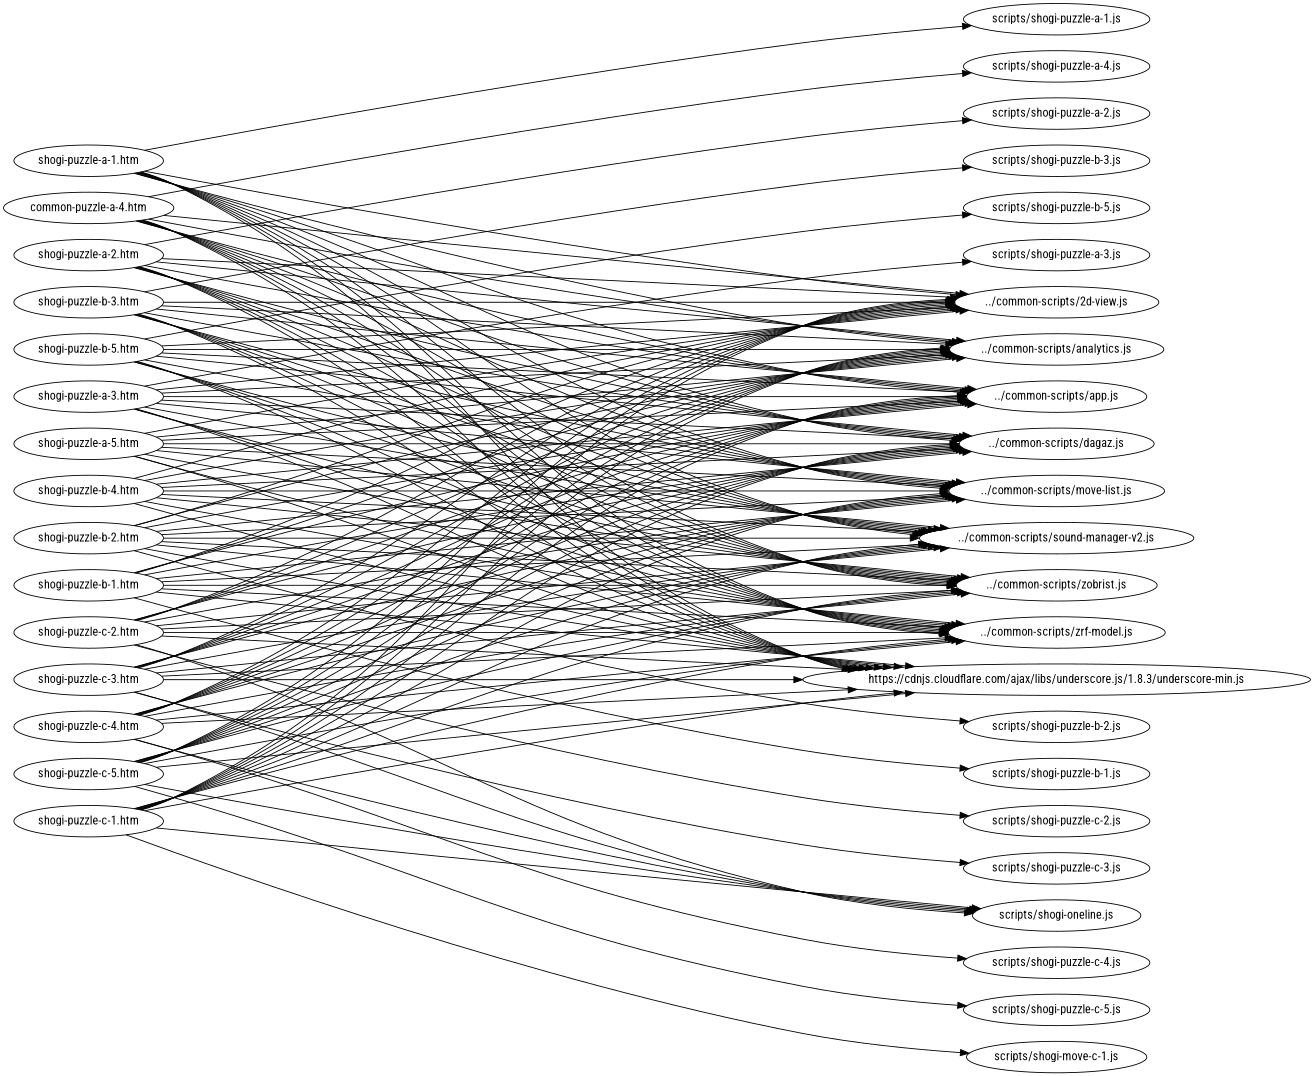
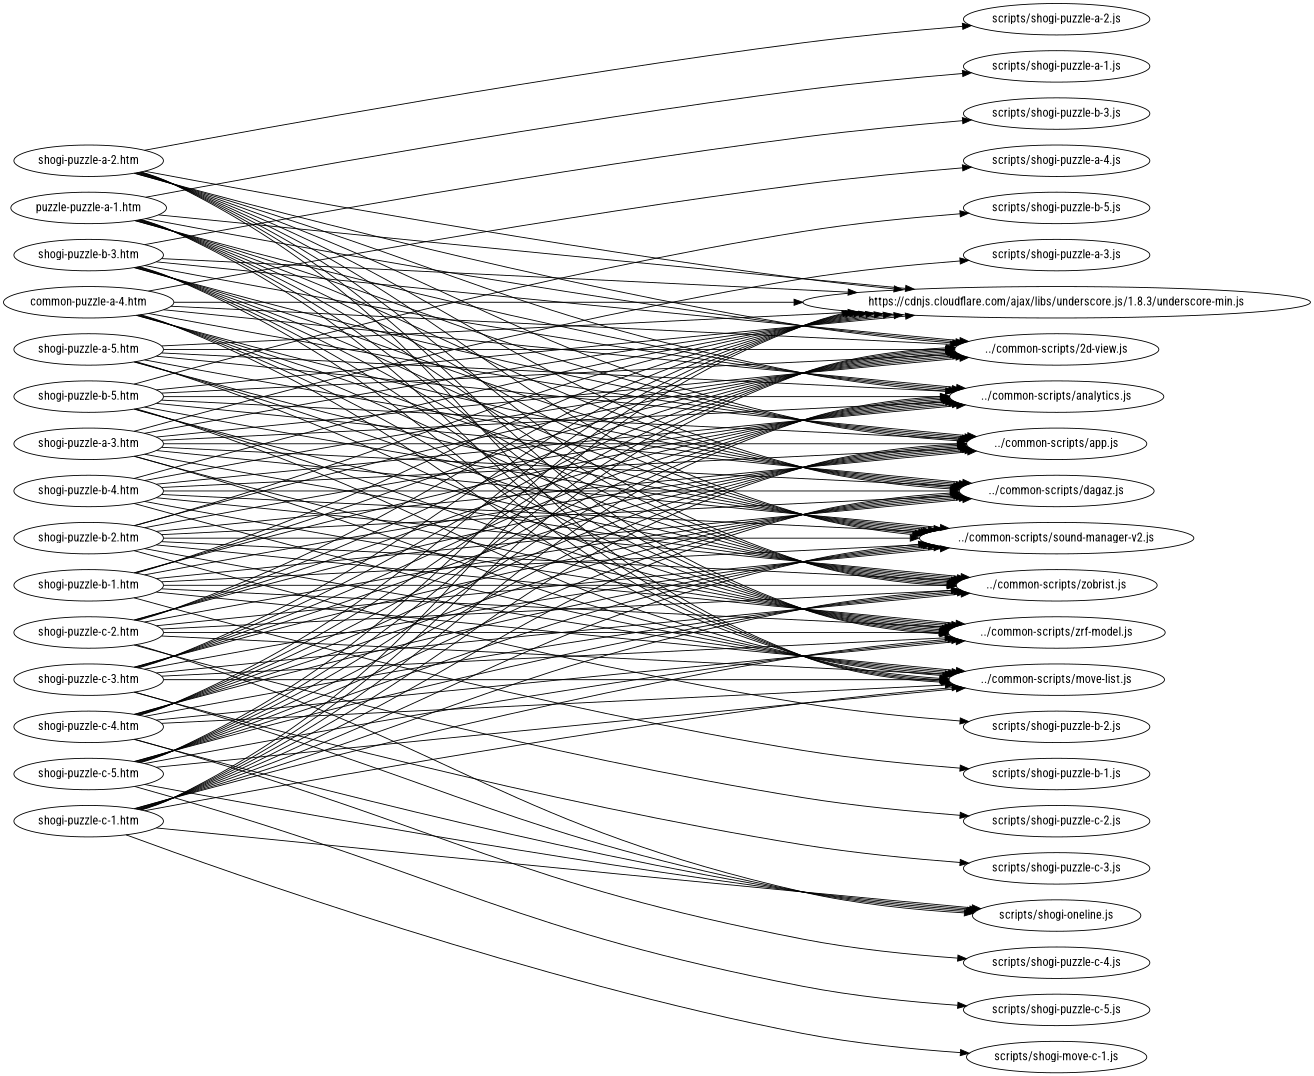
(89, 161) -> (89, 208)
(554, 466) -> none
